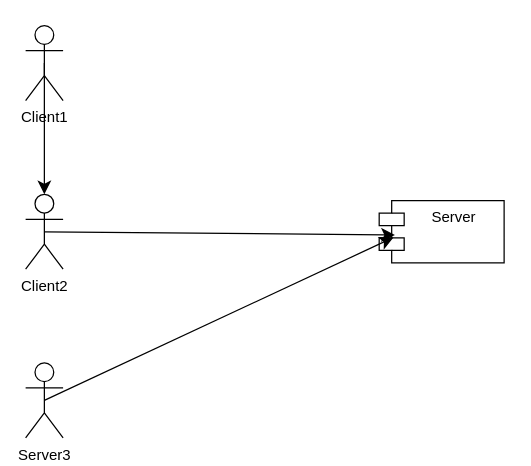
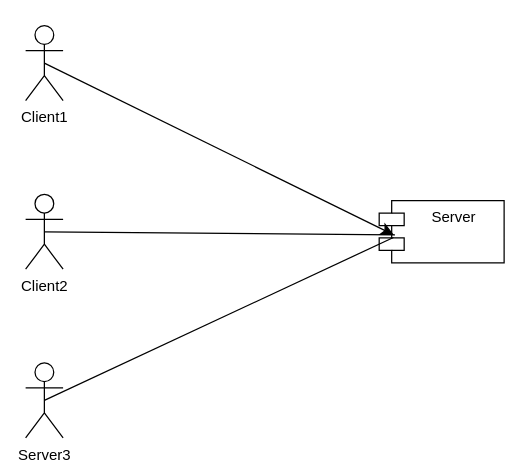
(44, 133) -> (217, 148)
(381, 235) -> (383, 235)
(383, 243) -> (385, 241)
